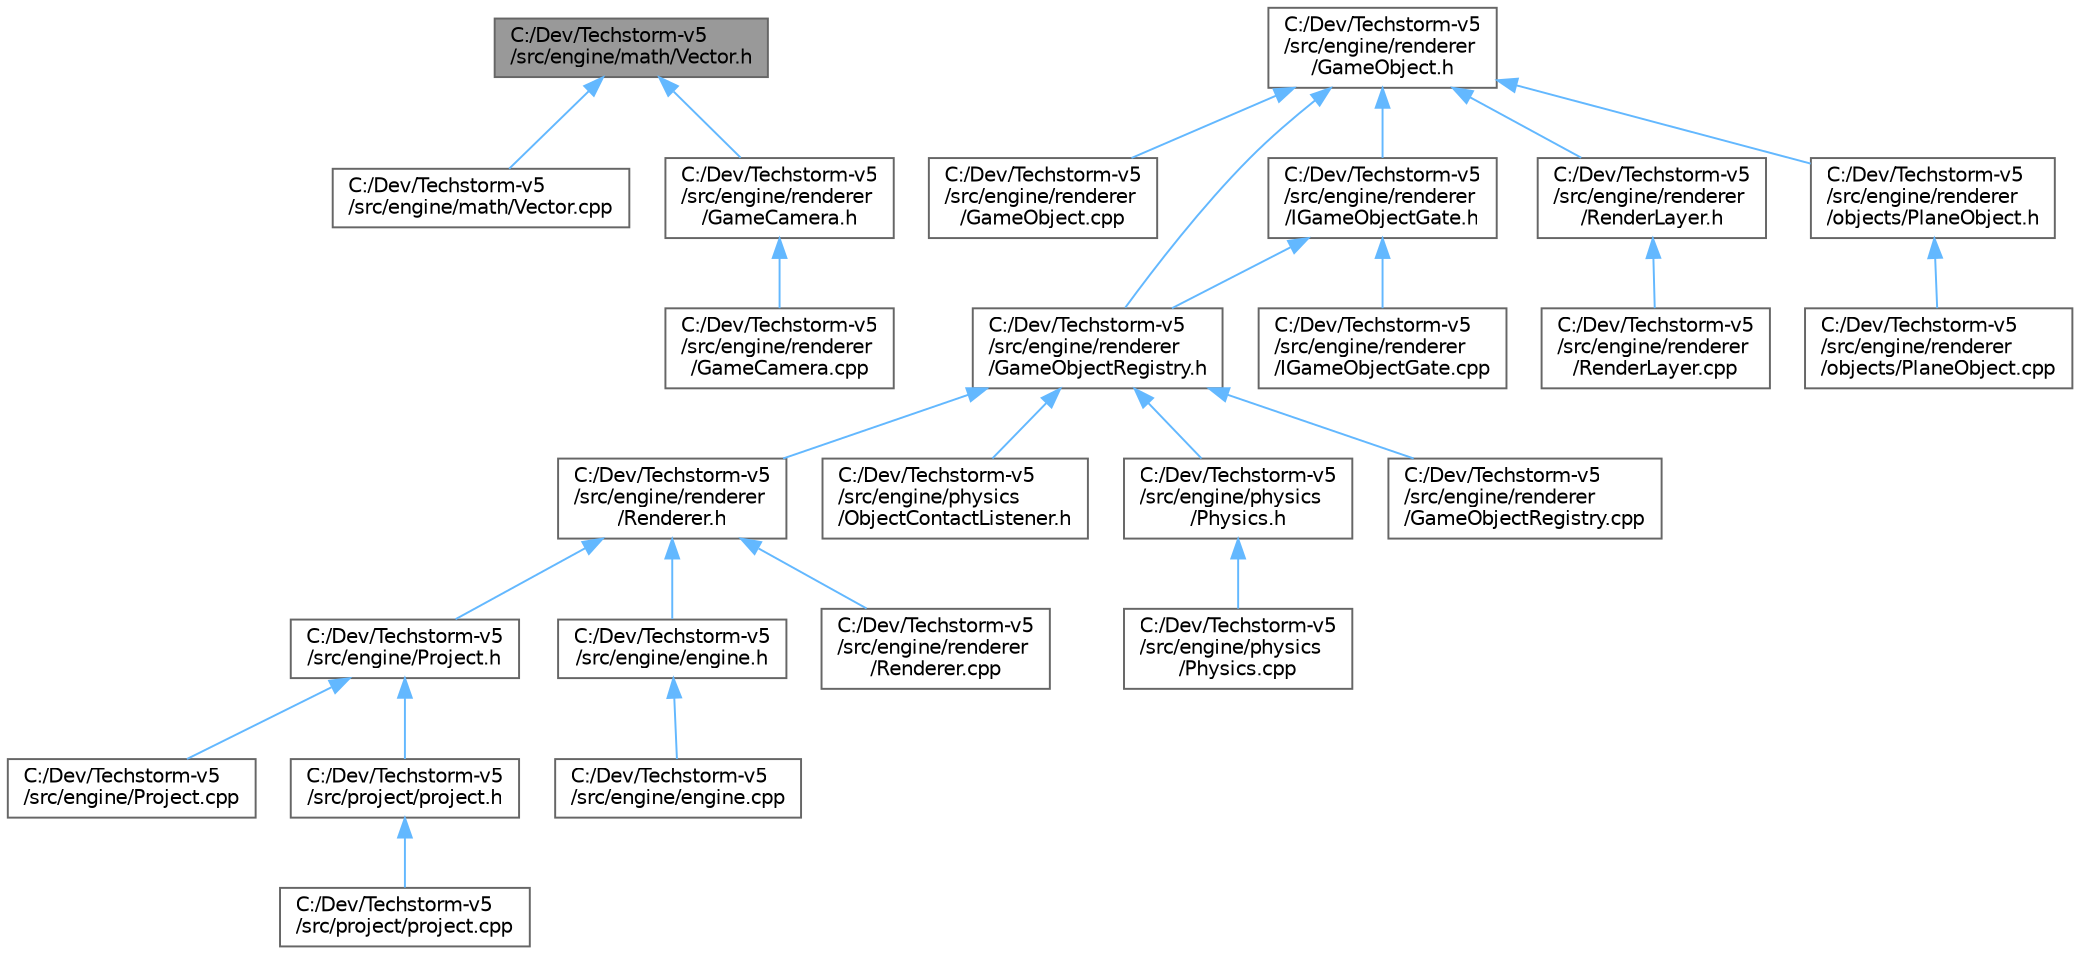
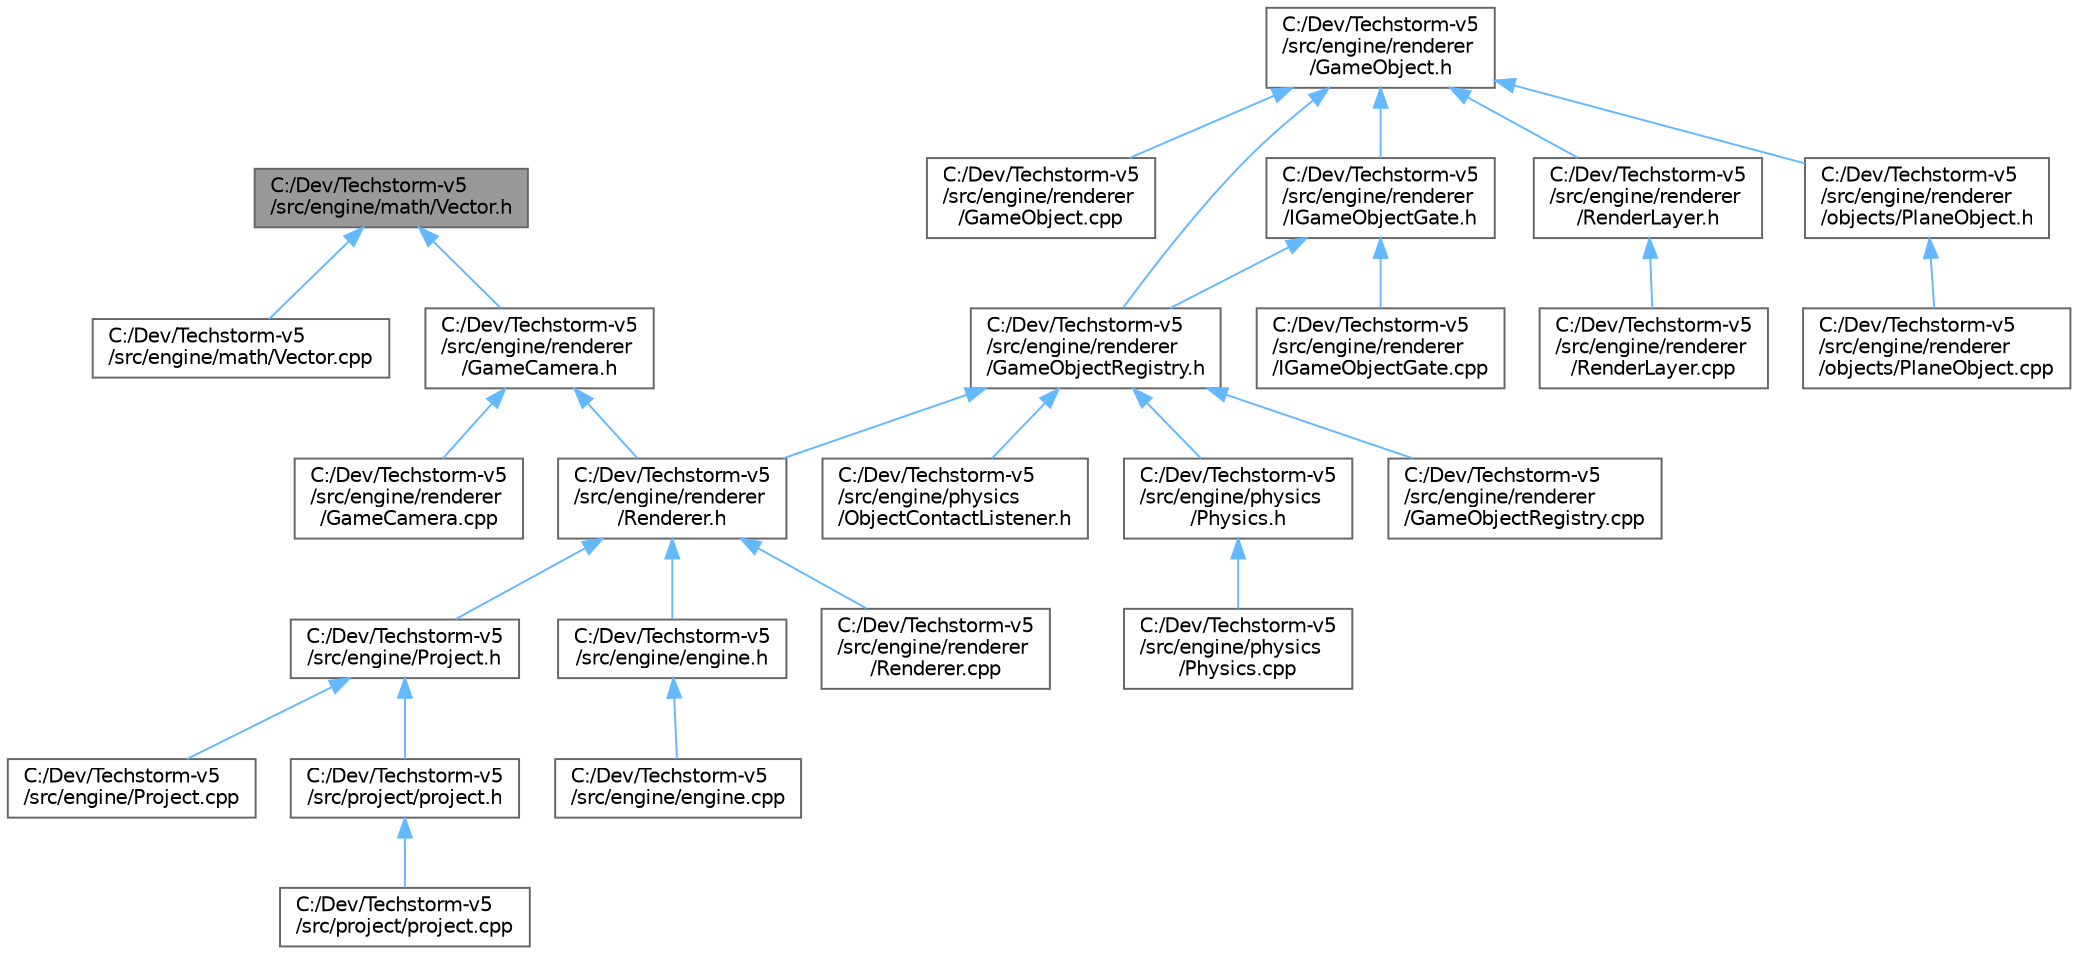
none -> (613, 431)
